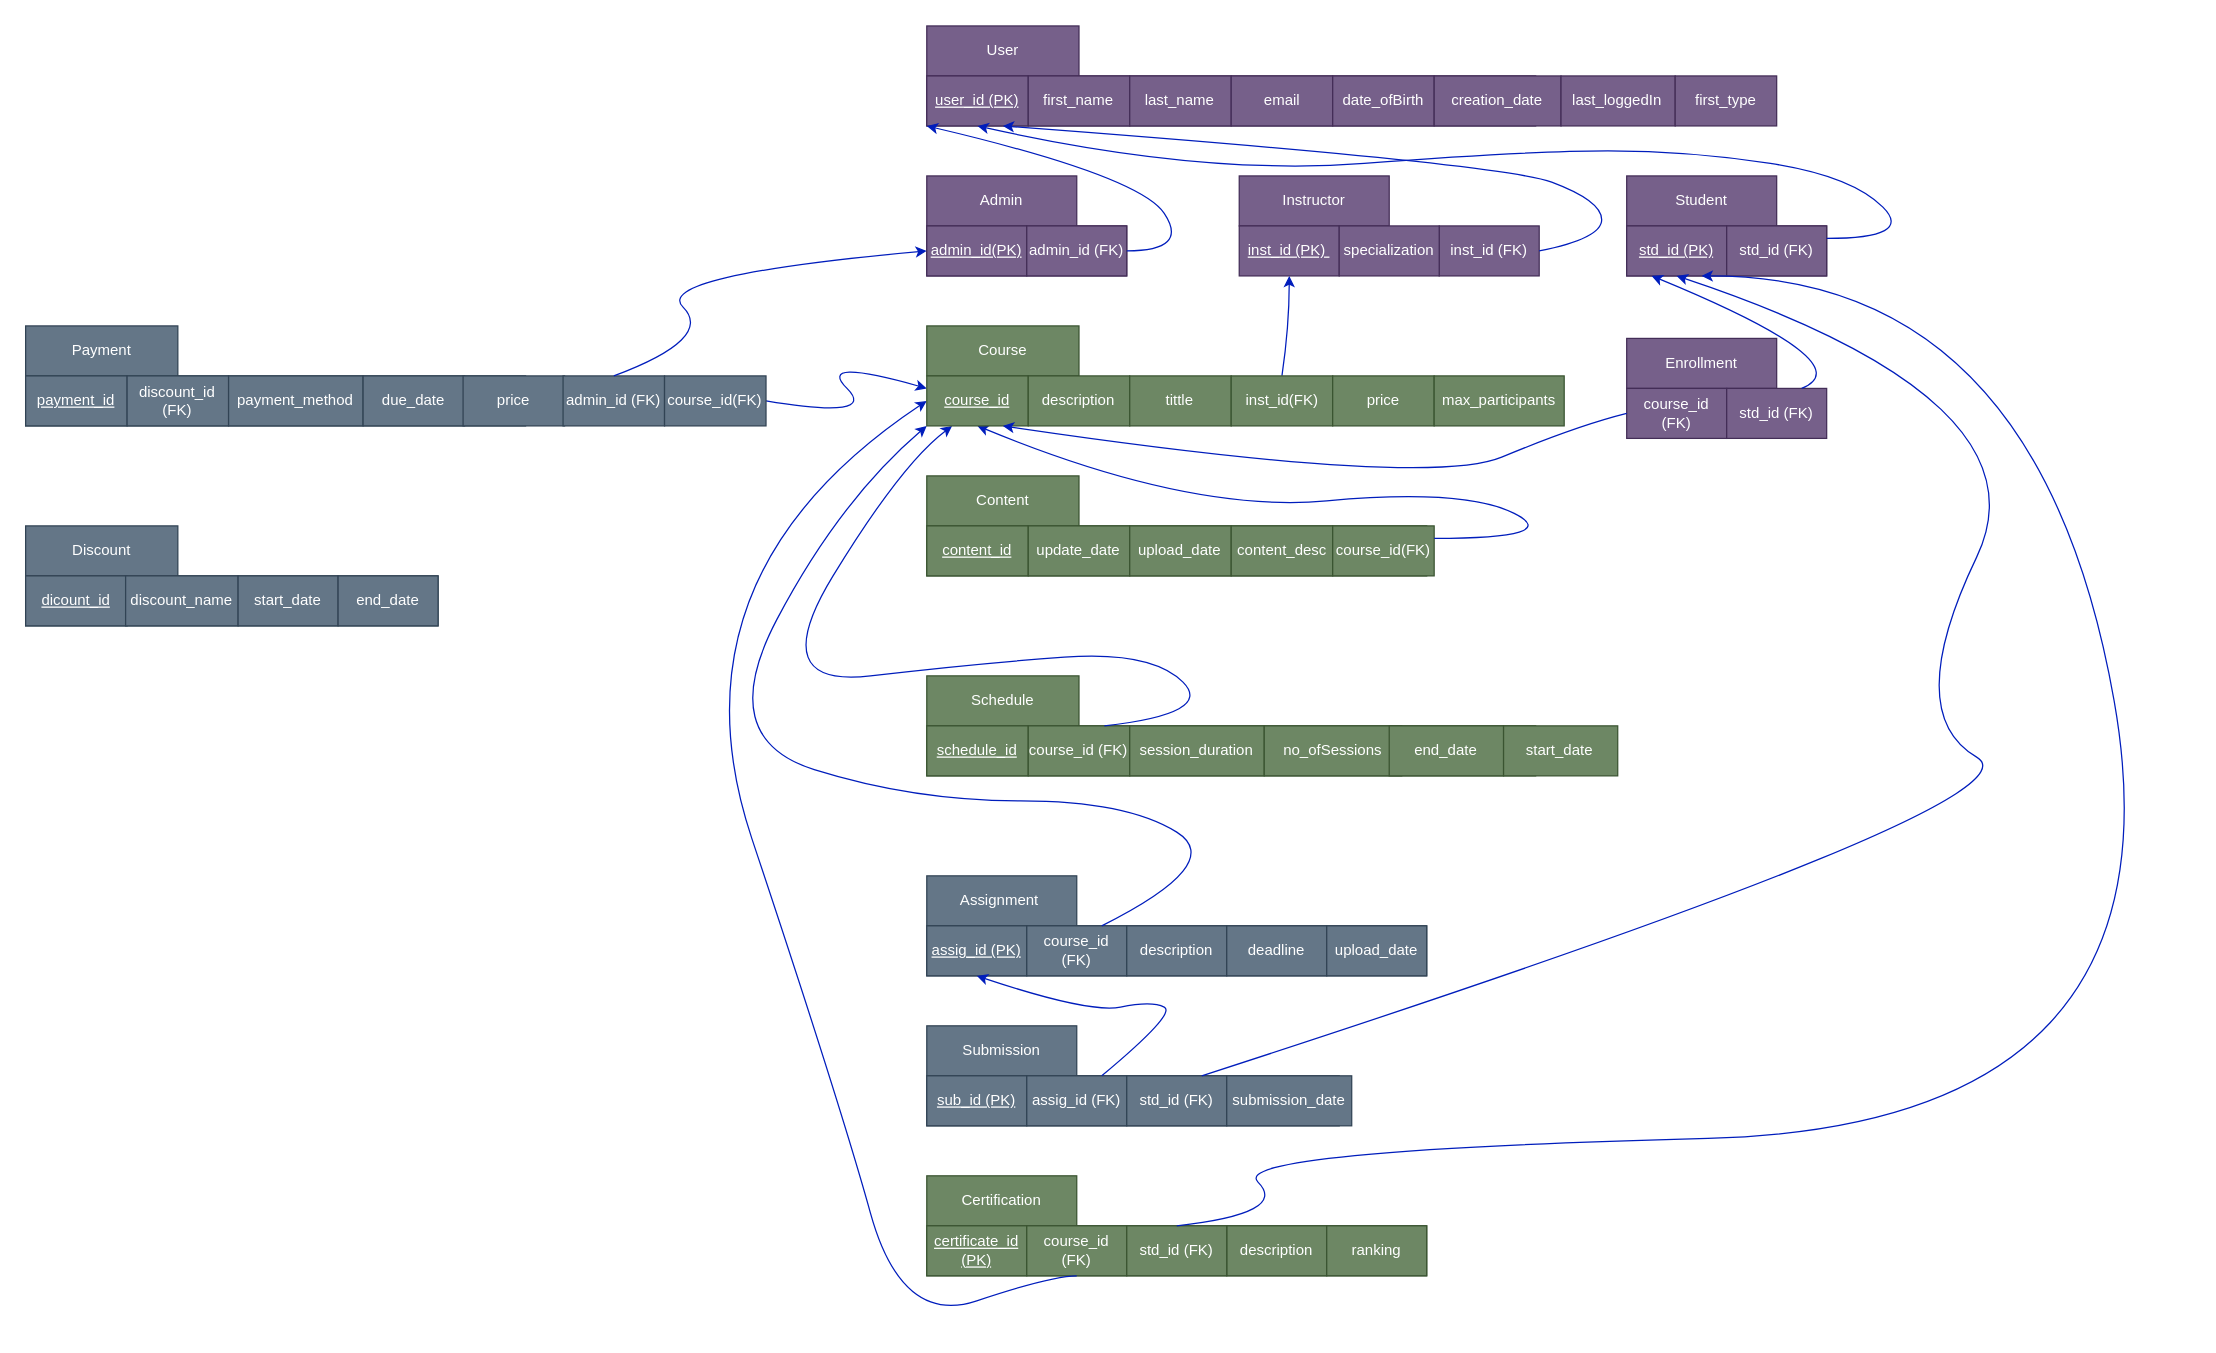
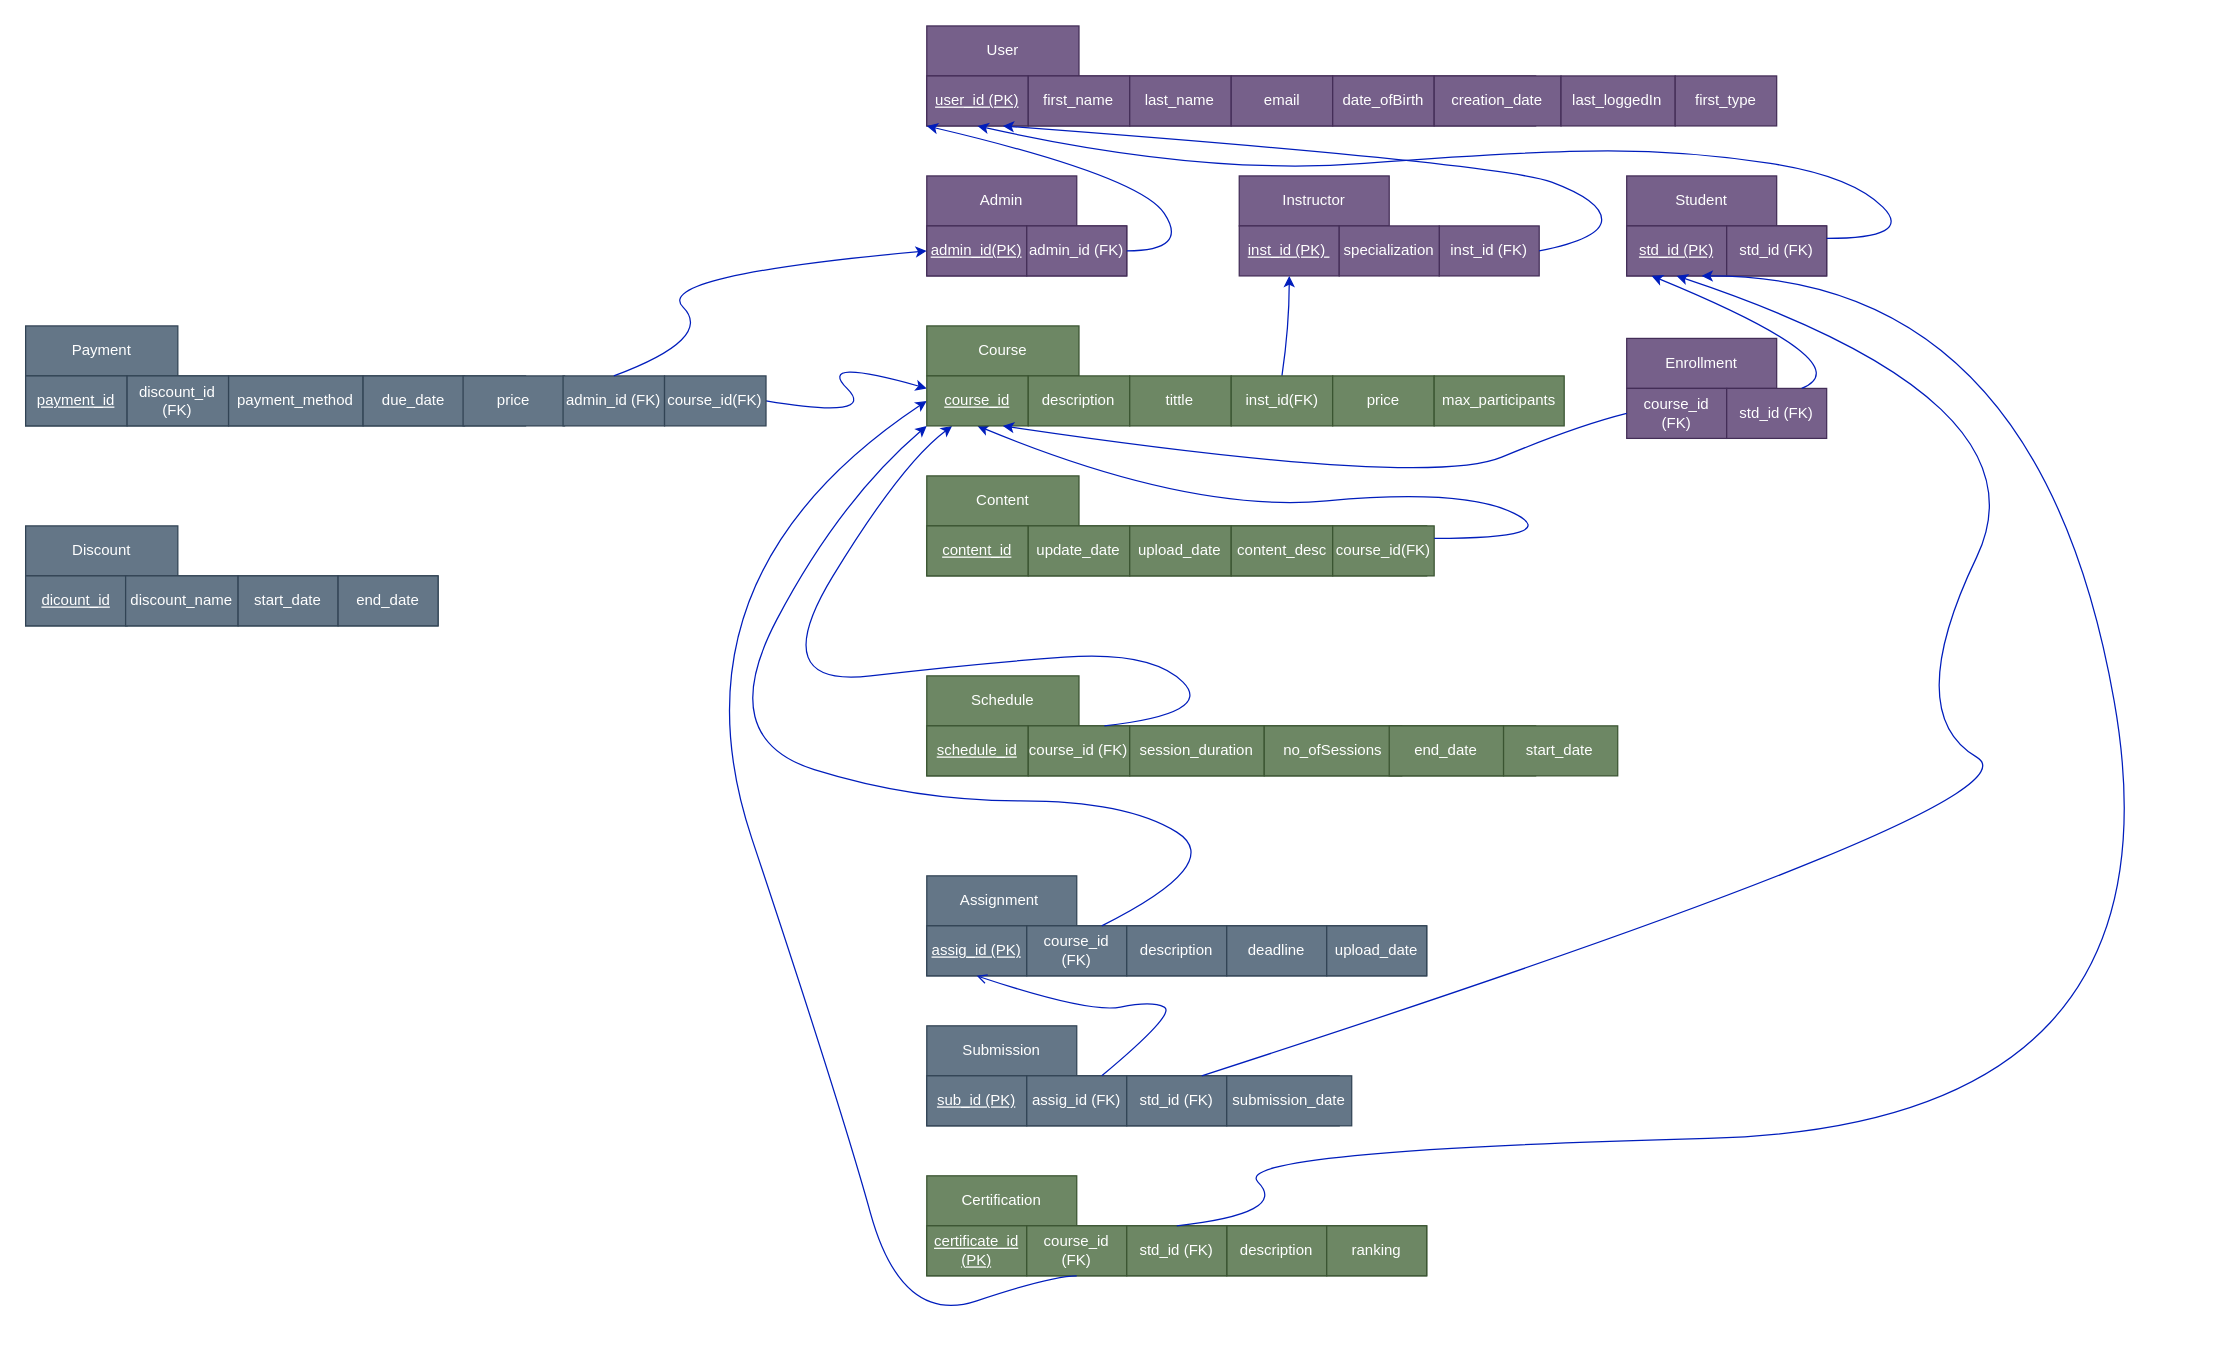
(986, 979) -> (983, 978)
